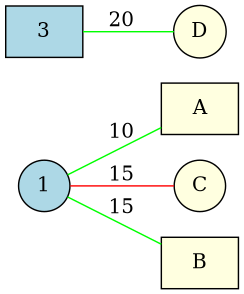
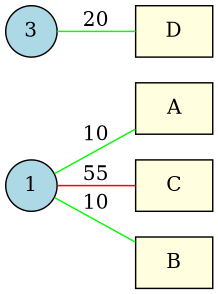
(44, 32) -> (31, 31)
(200, 32) -> (174, 31)
(122, 175) -> (96, 175)
(200, 186) -> (174, 186)
(122, 208) -> (96, 203)
